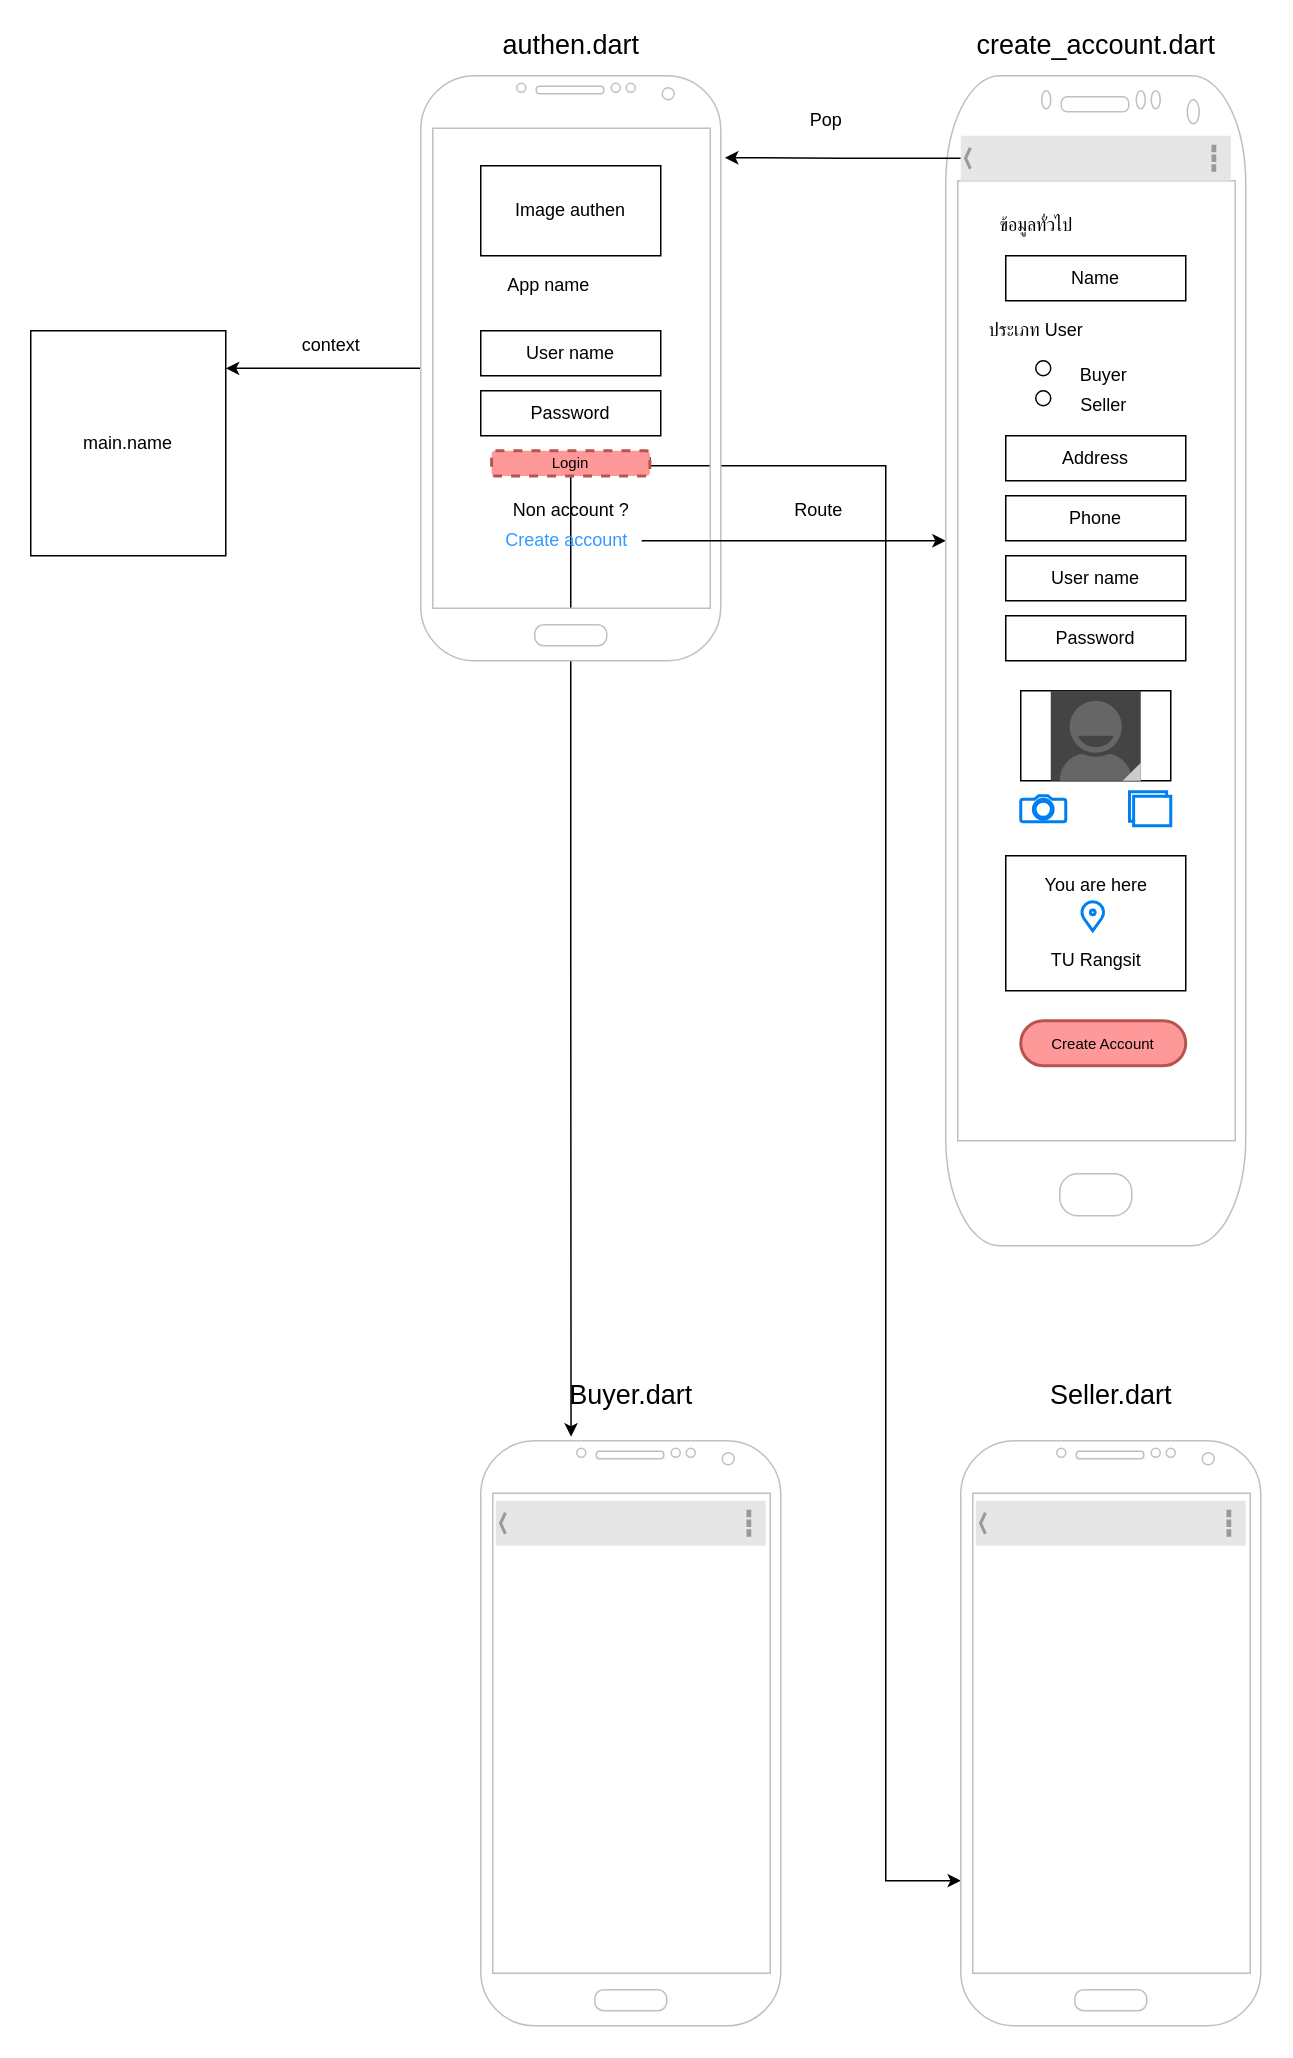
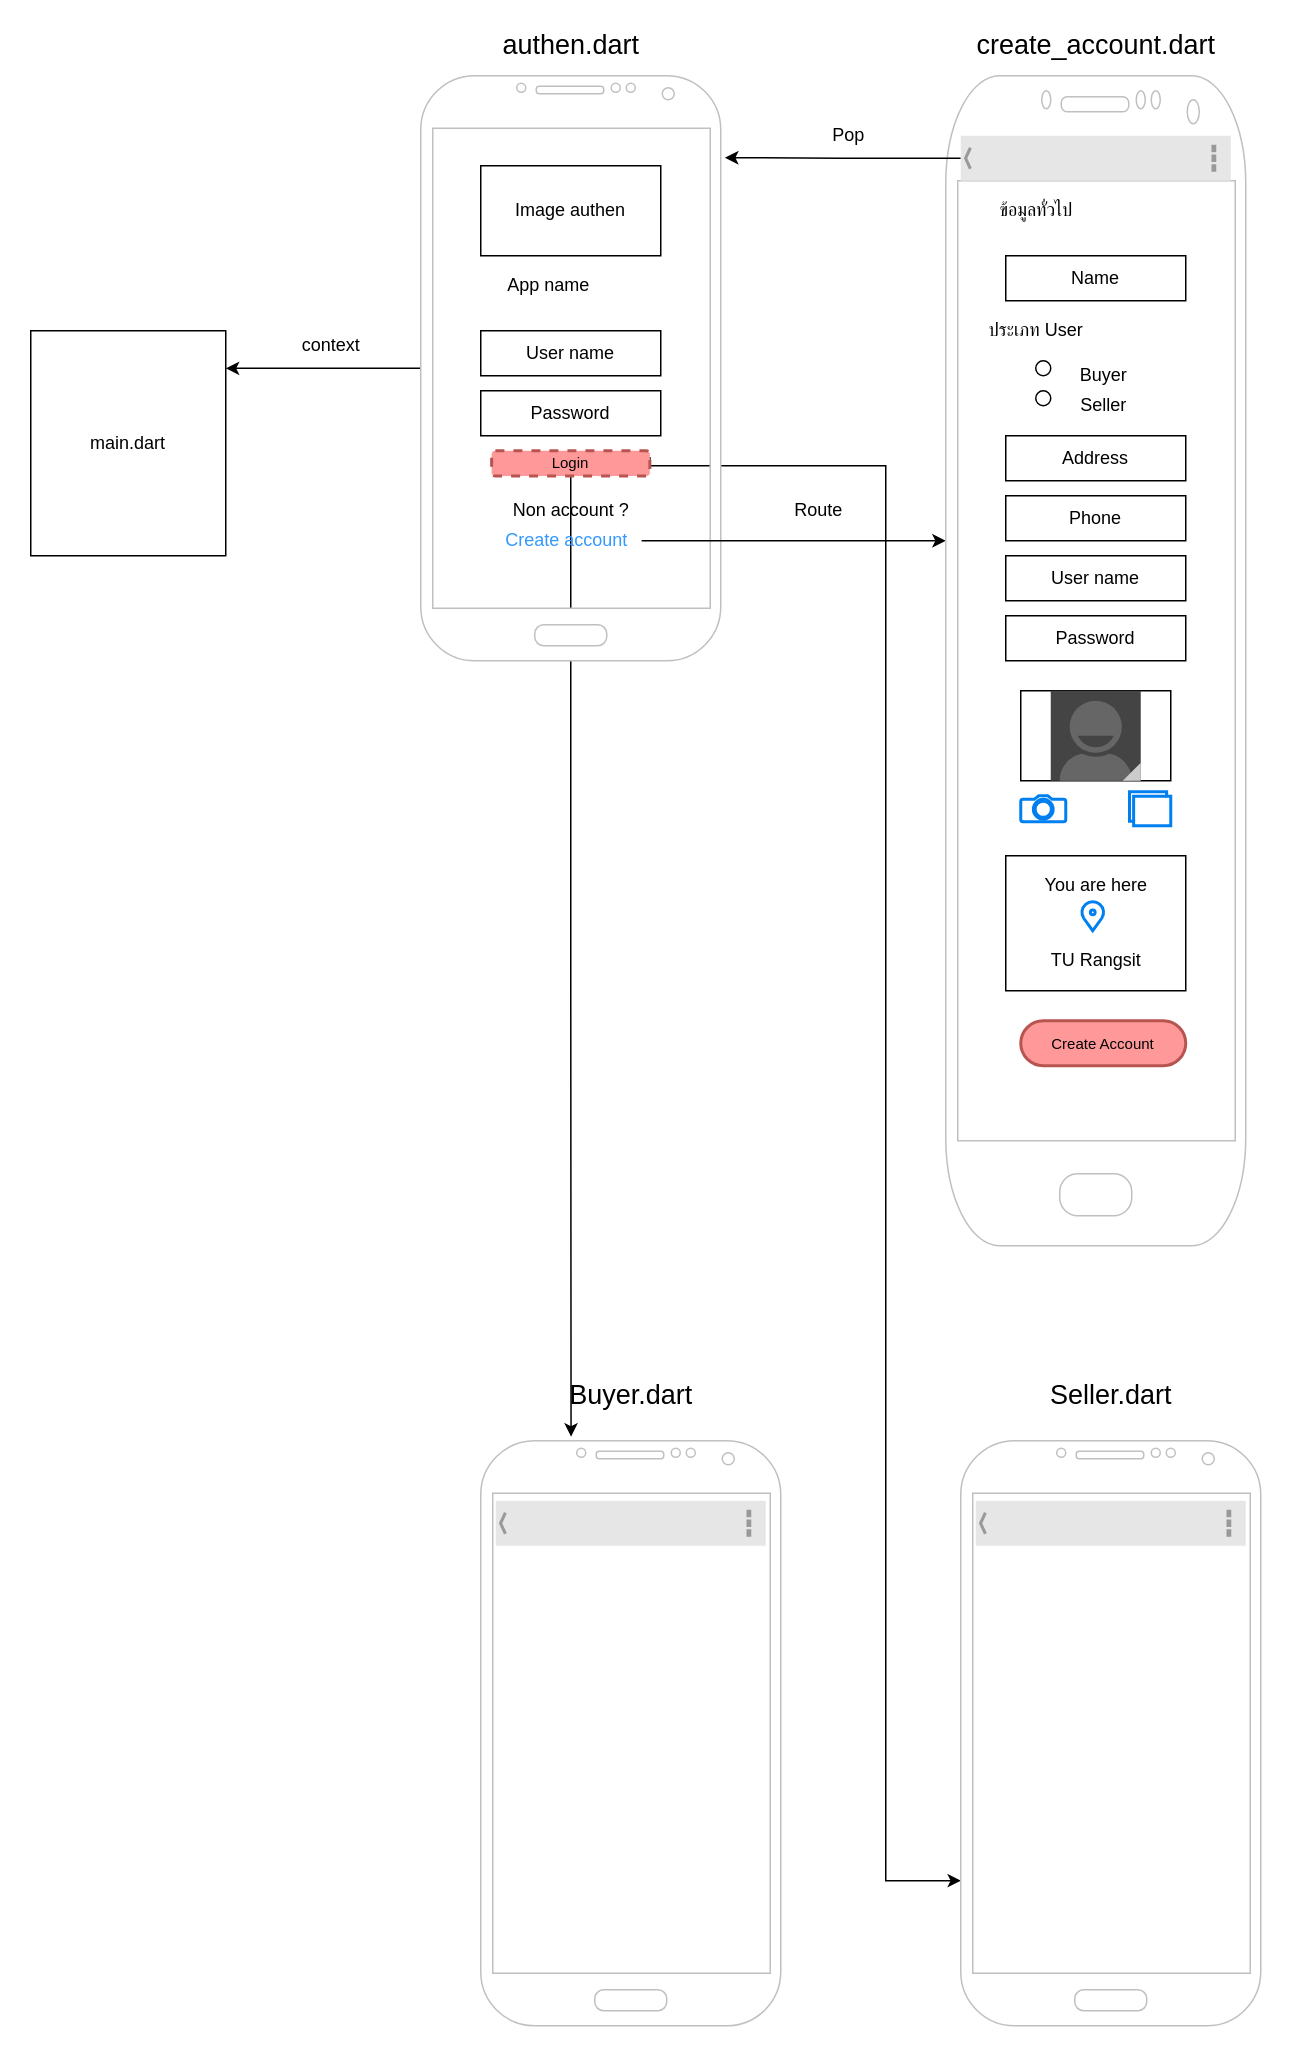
(826, 121) -> (848, 136)
(1036, 226) -> (1036, 211)
(128, 443) -> (128, 443)
